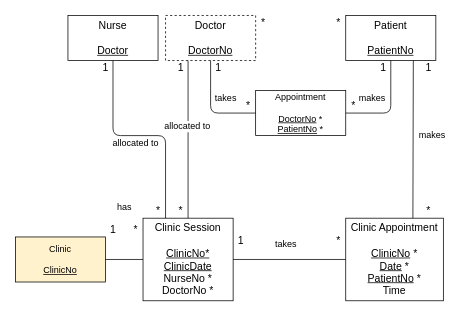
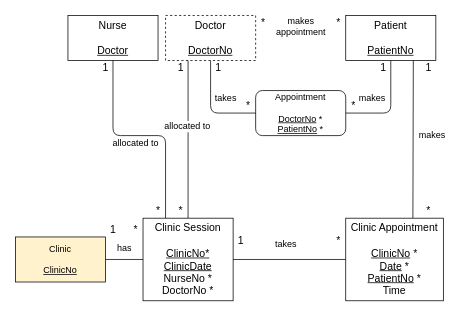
none -> (300, 27)
(300, 113) -> (300, 113)
(124, 207) -> (124, 248)
